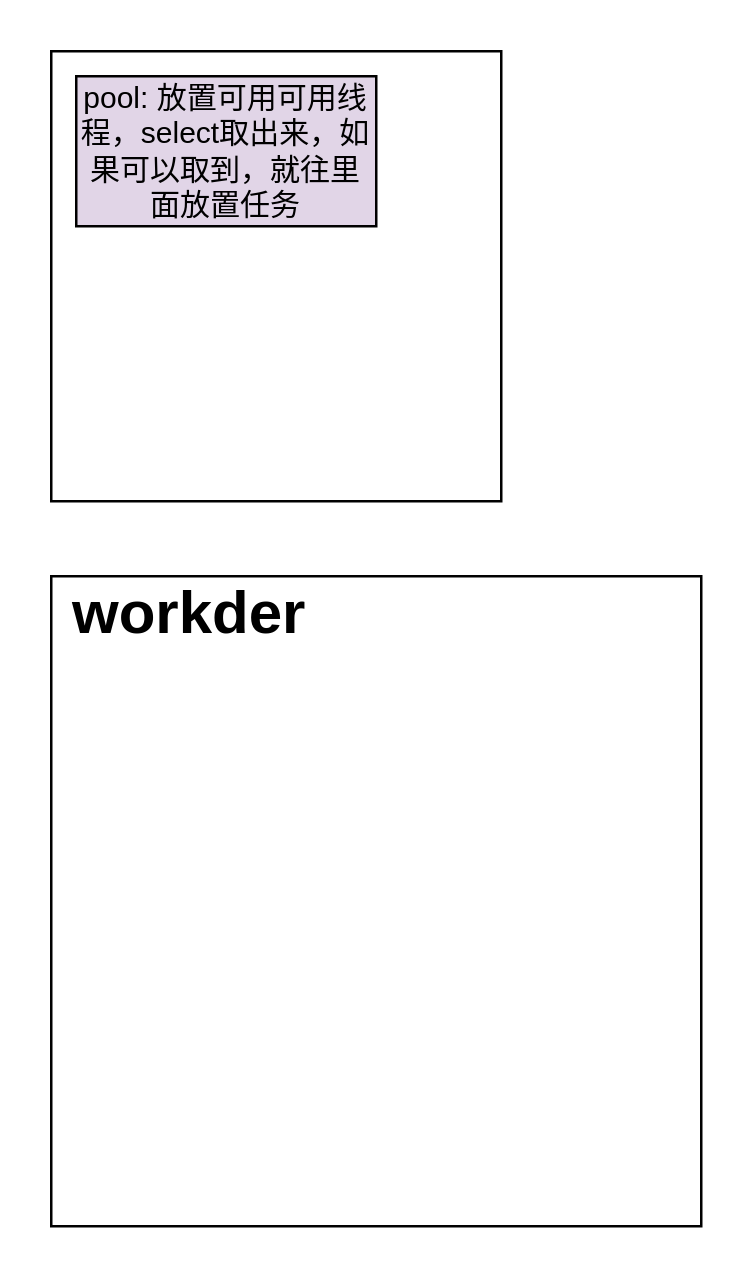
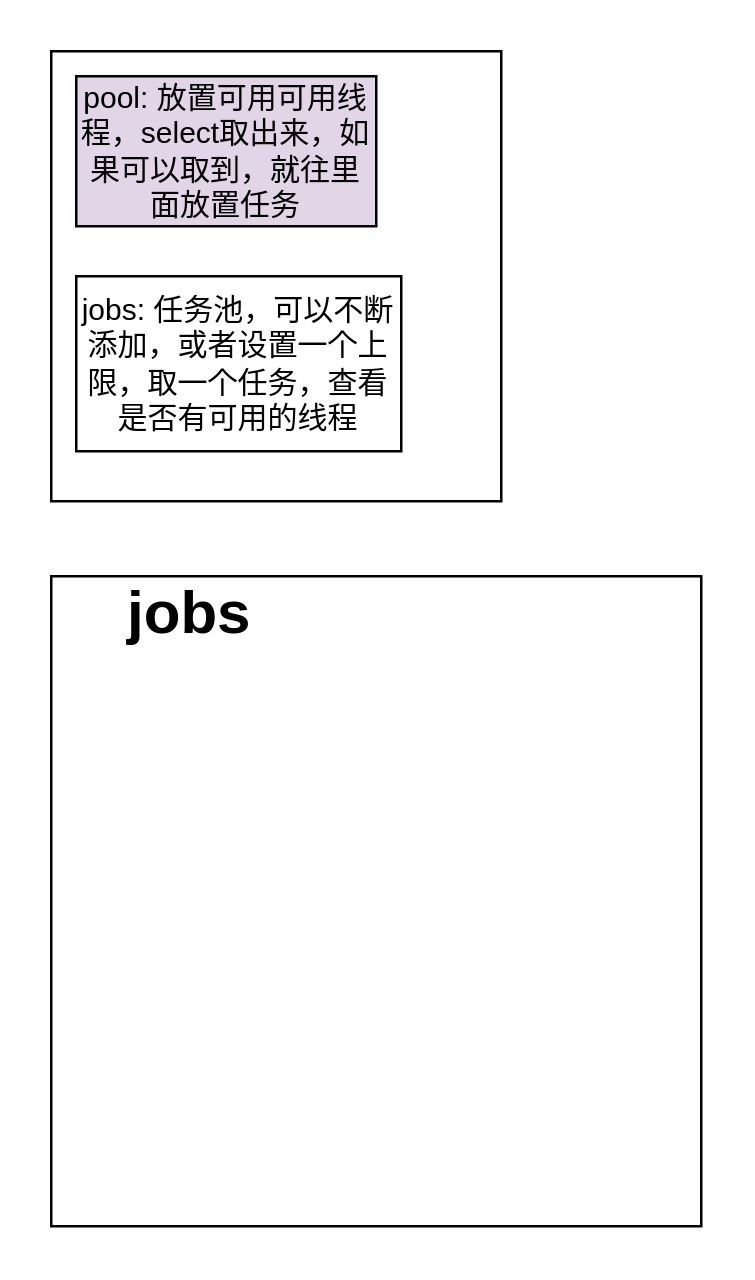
none -> (239, 364)
(190, 614) -> (190, 614)
